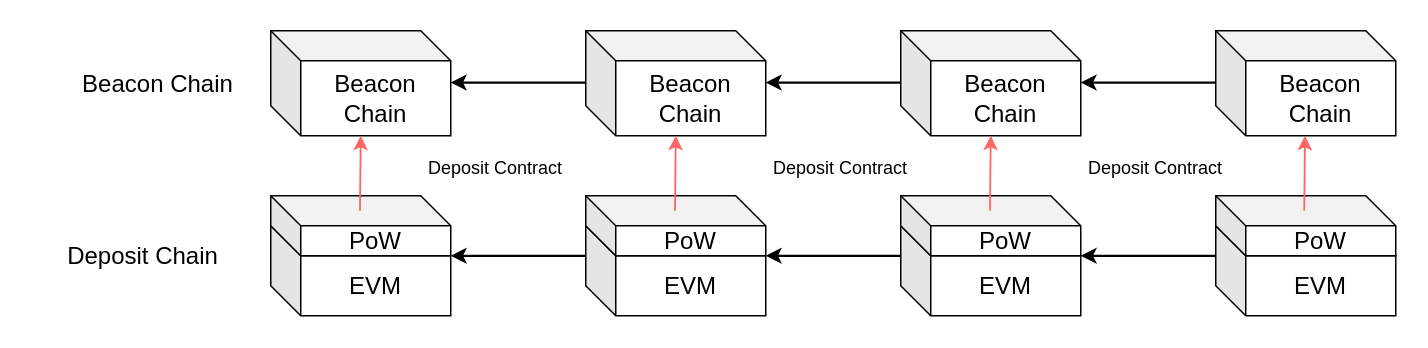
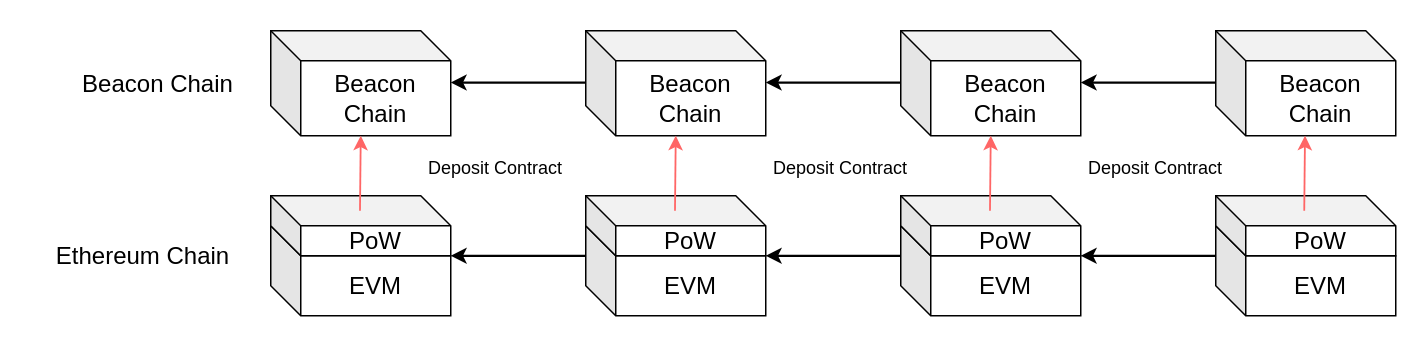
(143, 256) -> (143, 256)
